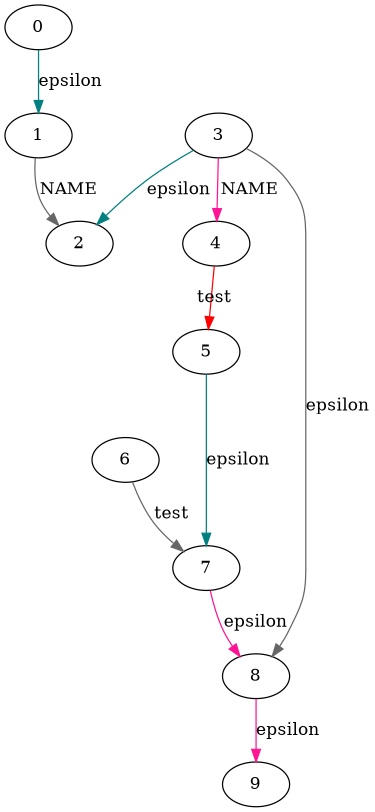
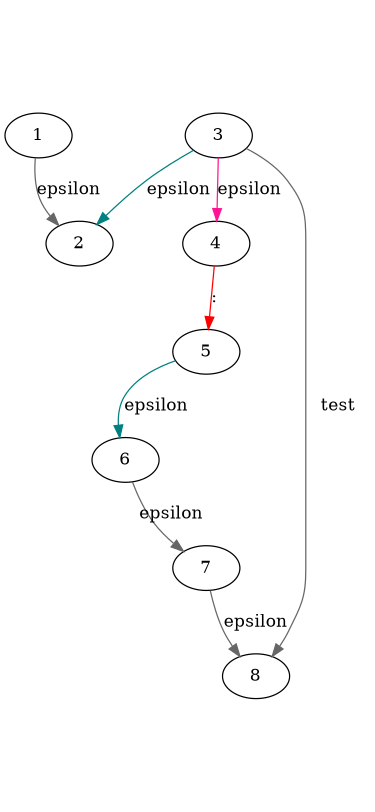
(39, 27) -> none
(69, 190) -> (69, 190)
(250, 190) -> (250, 190)
(214, 298) -> (214, 298)
(338, 406) -> (338, 406)
(206, 454) -> (135, 384)
(172, 514) -> (172, 514)
(219, 620) -> (219, 620)
(256, 784) -> none
